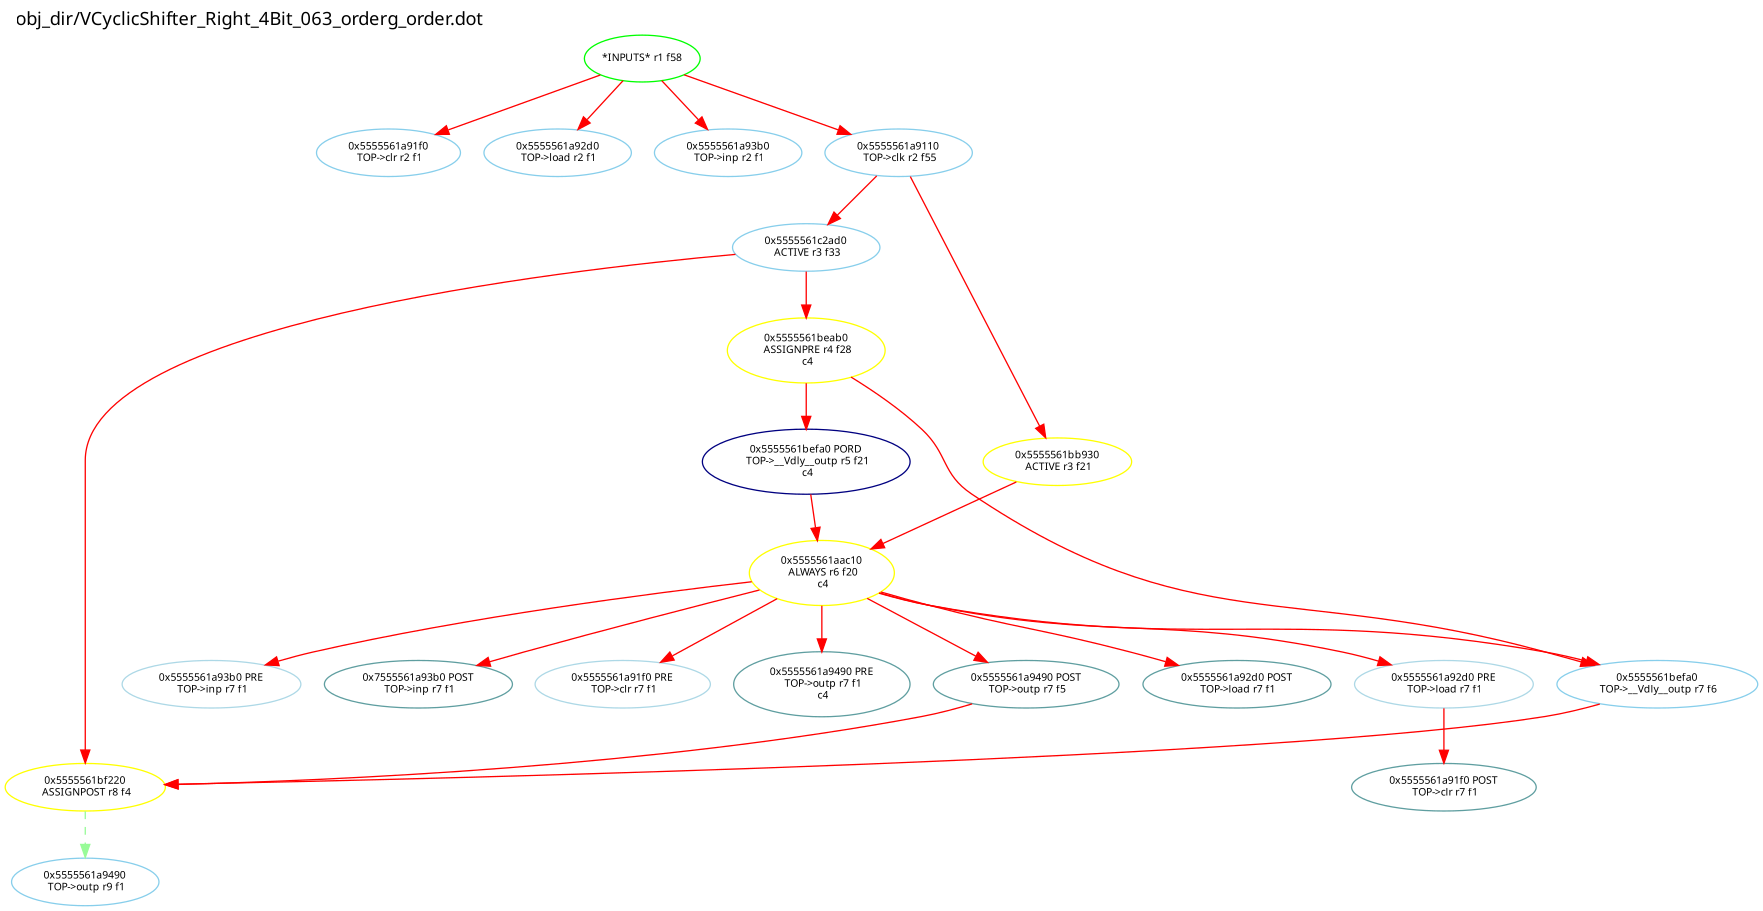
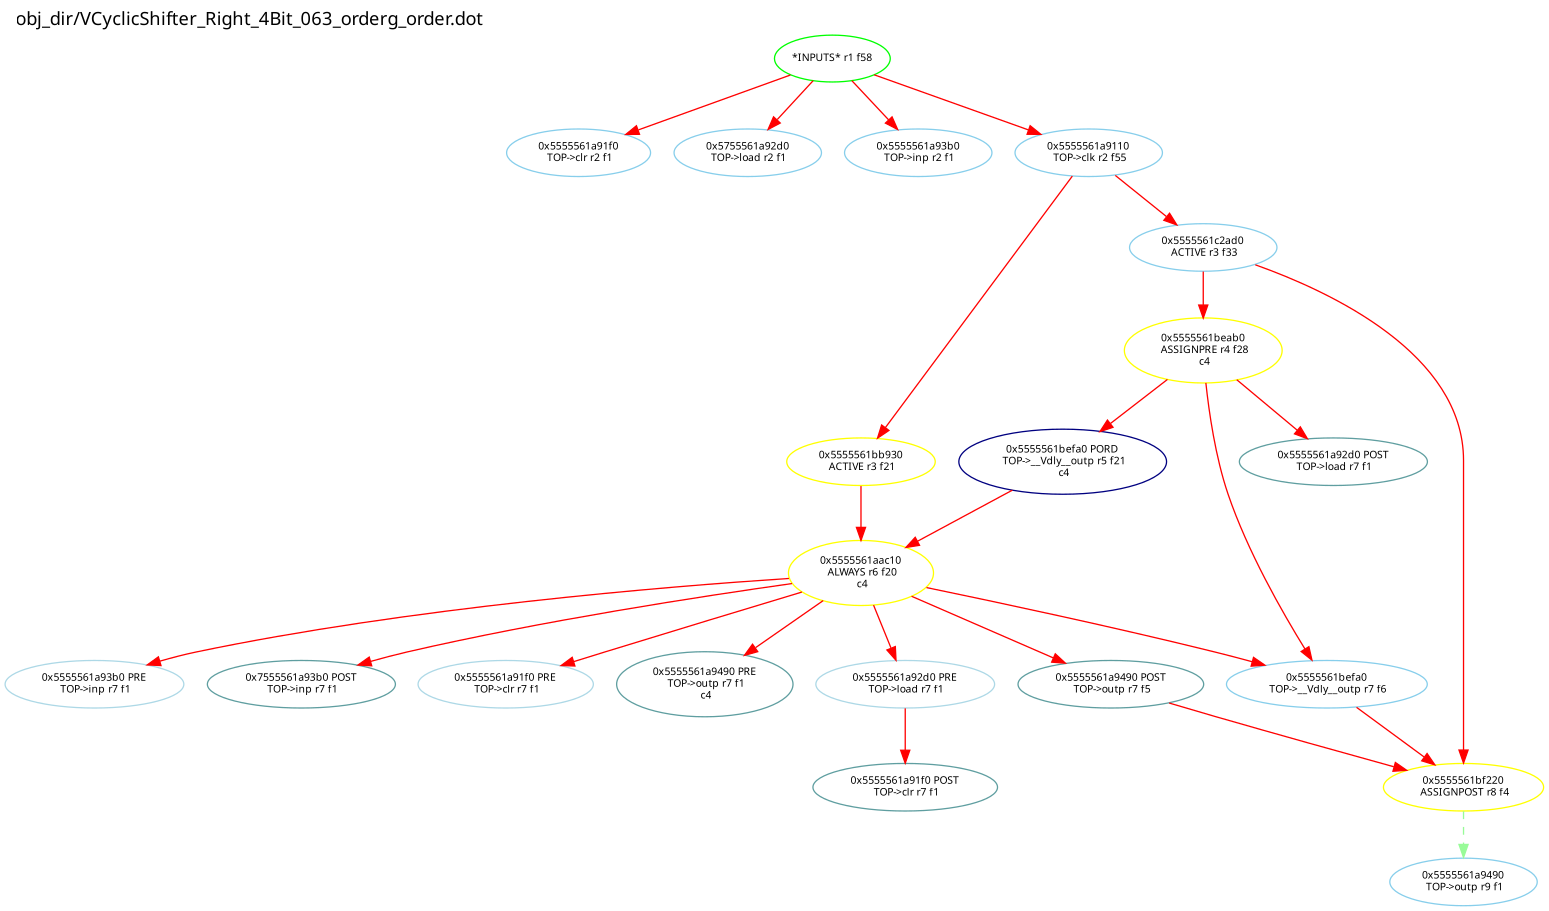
(558, 153) -> (748, 153)
(1030, 629) -> (1267, 405)
